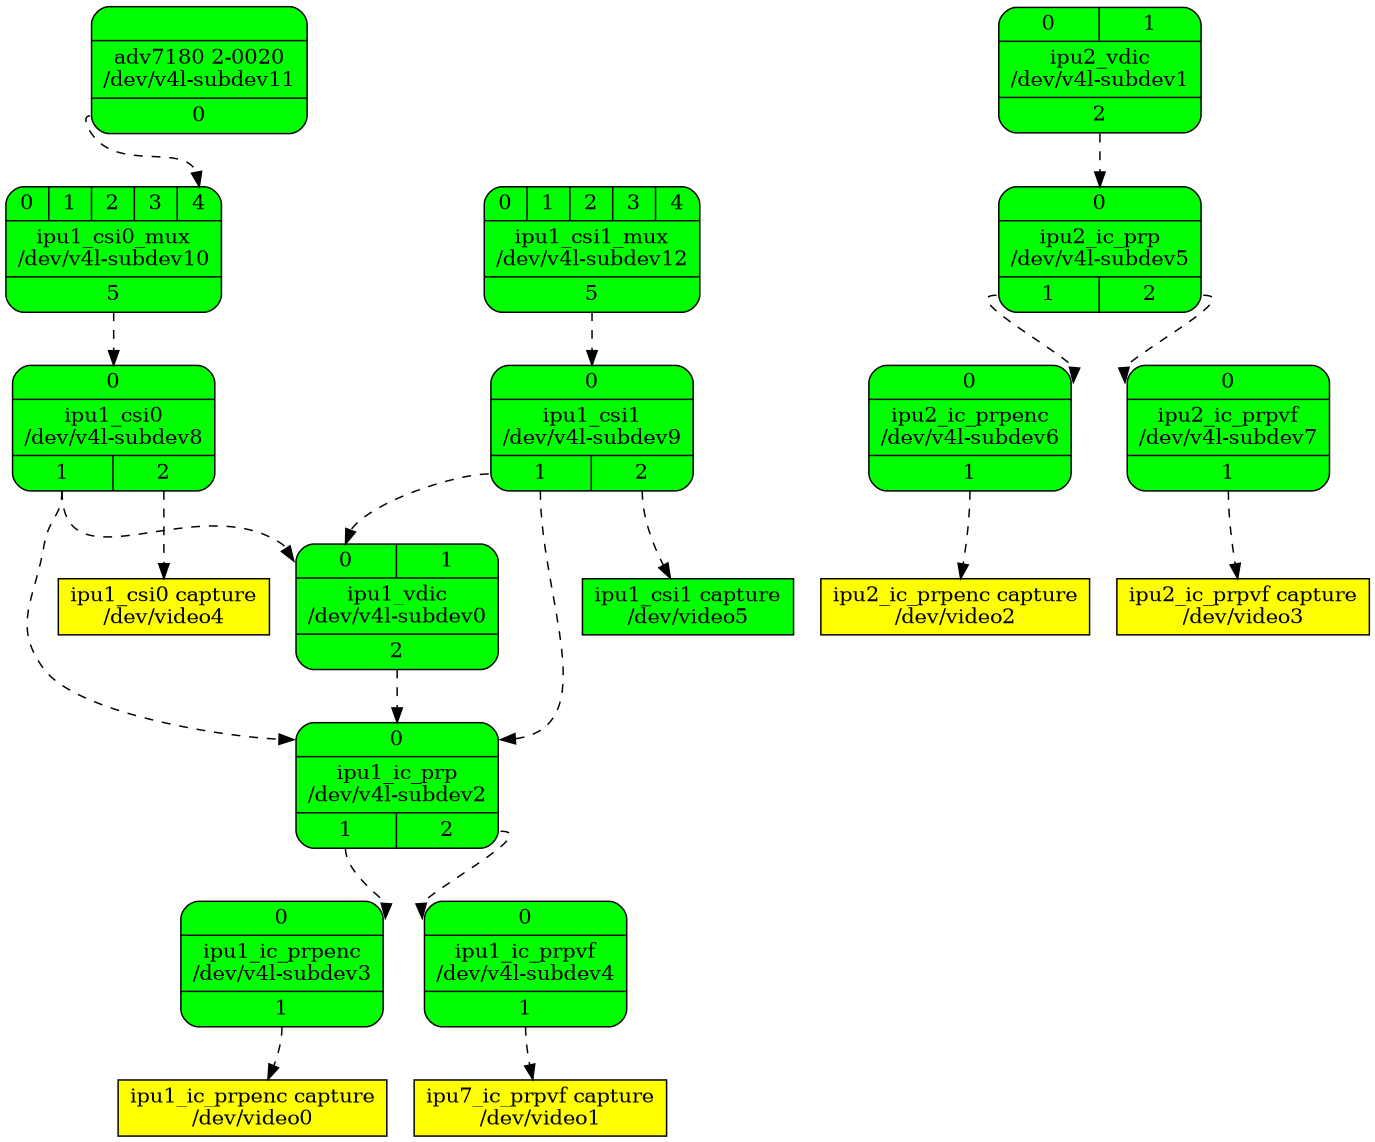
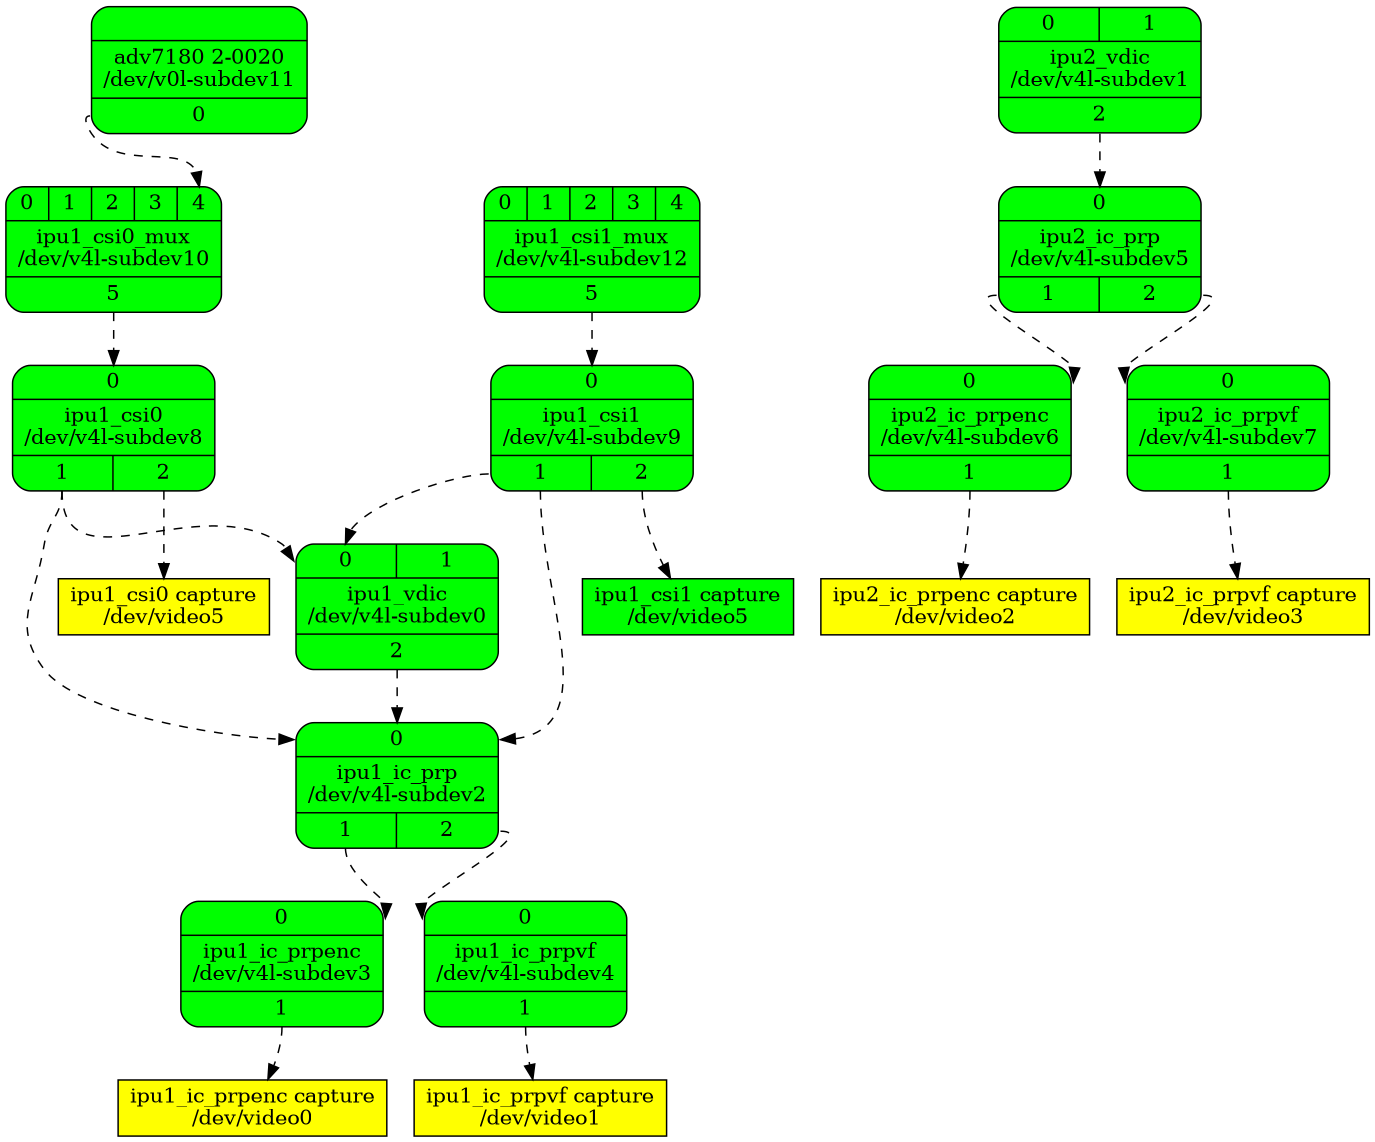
(199, 80) -> (199, 80)
(164, 607) -> (164, 607)
(540, 1108) -> (540, 1108)
